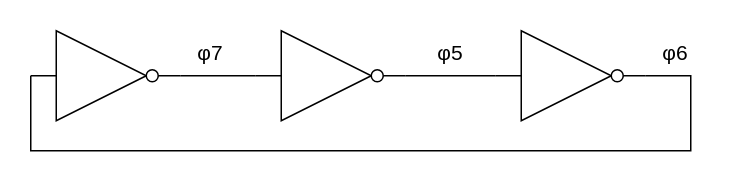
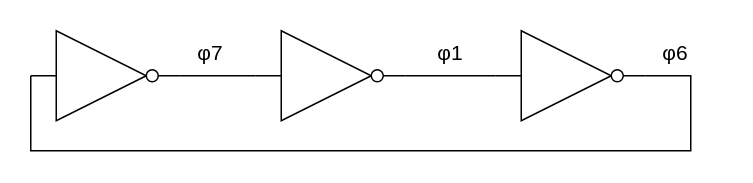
(451, 53) -> (451, 53)
